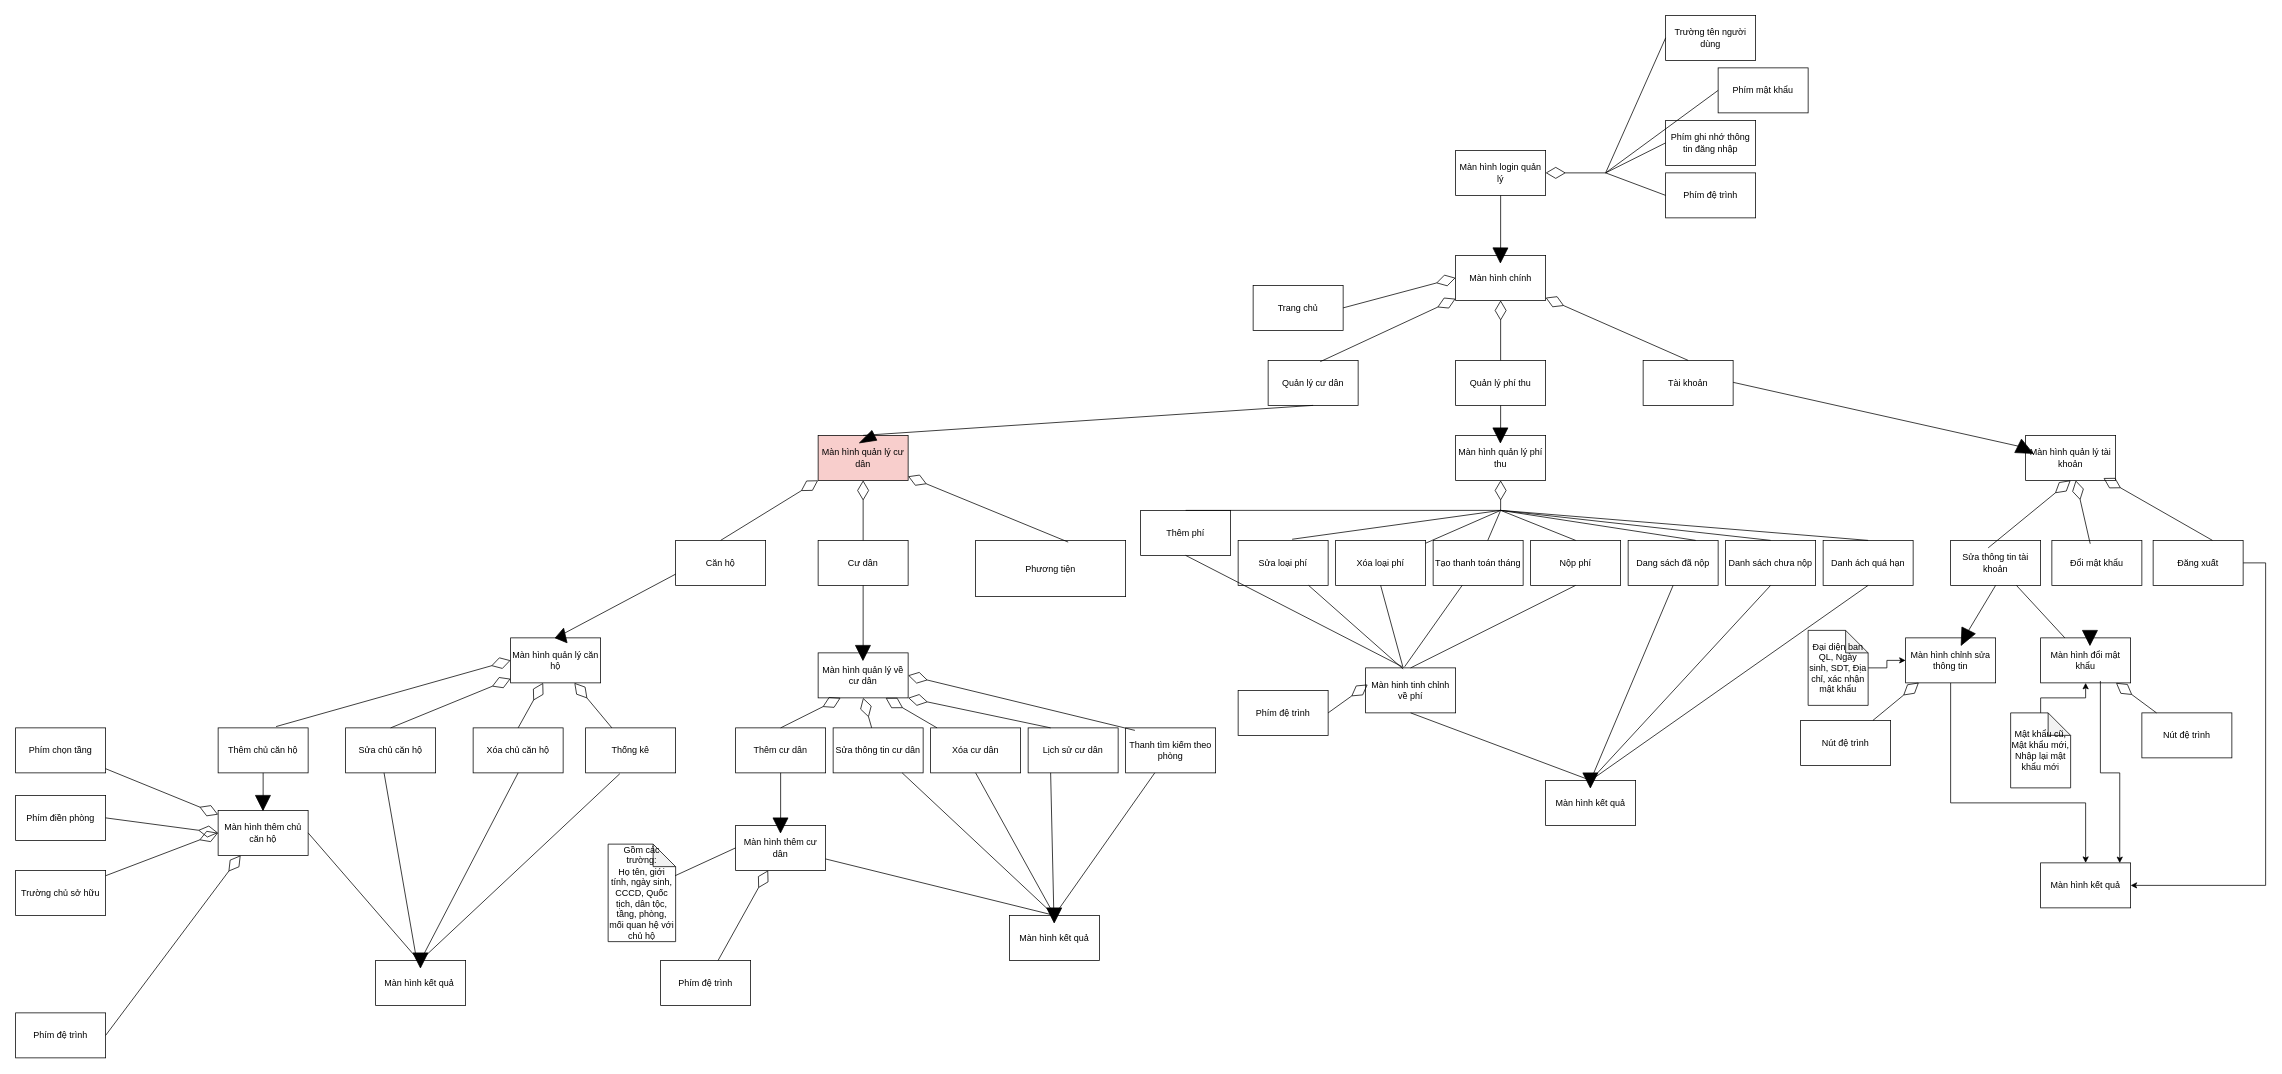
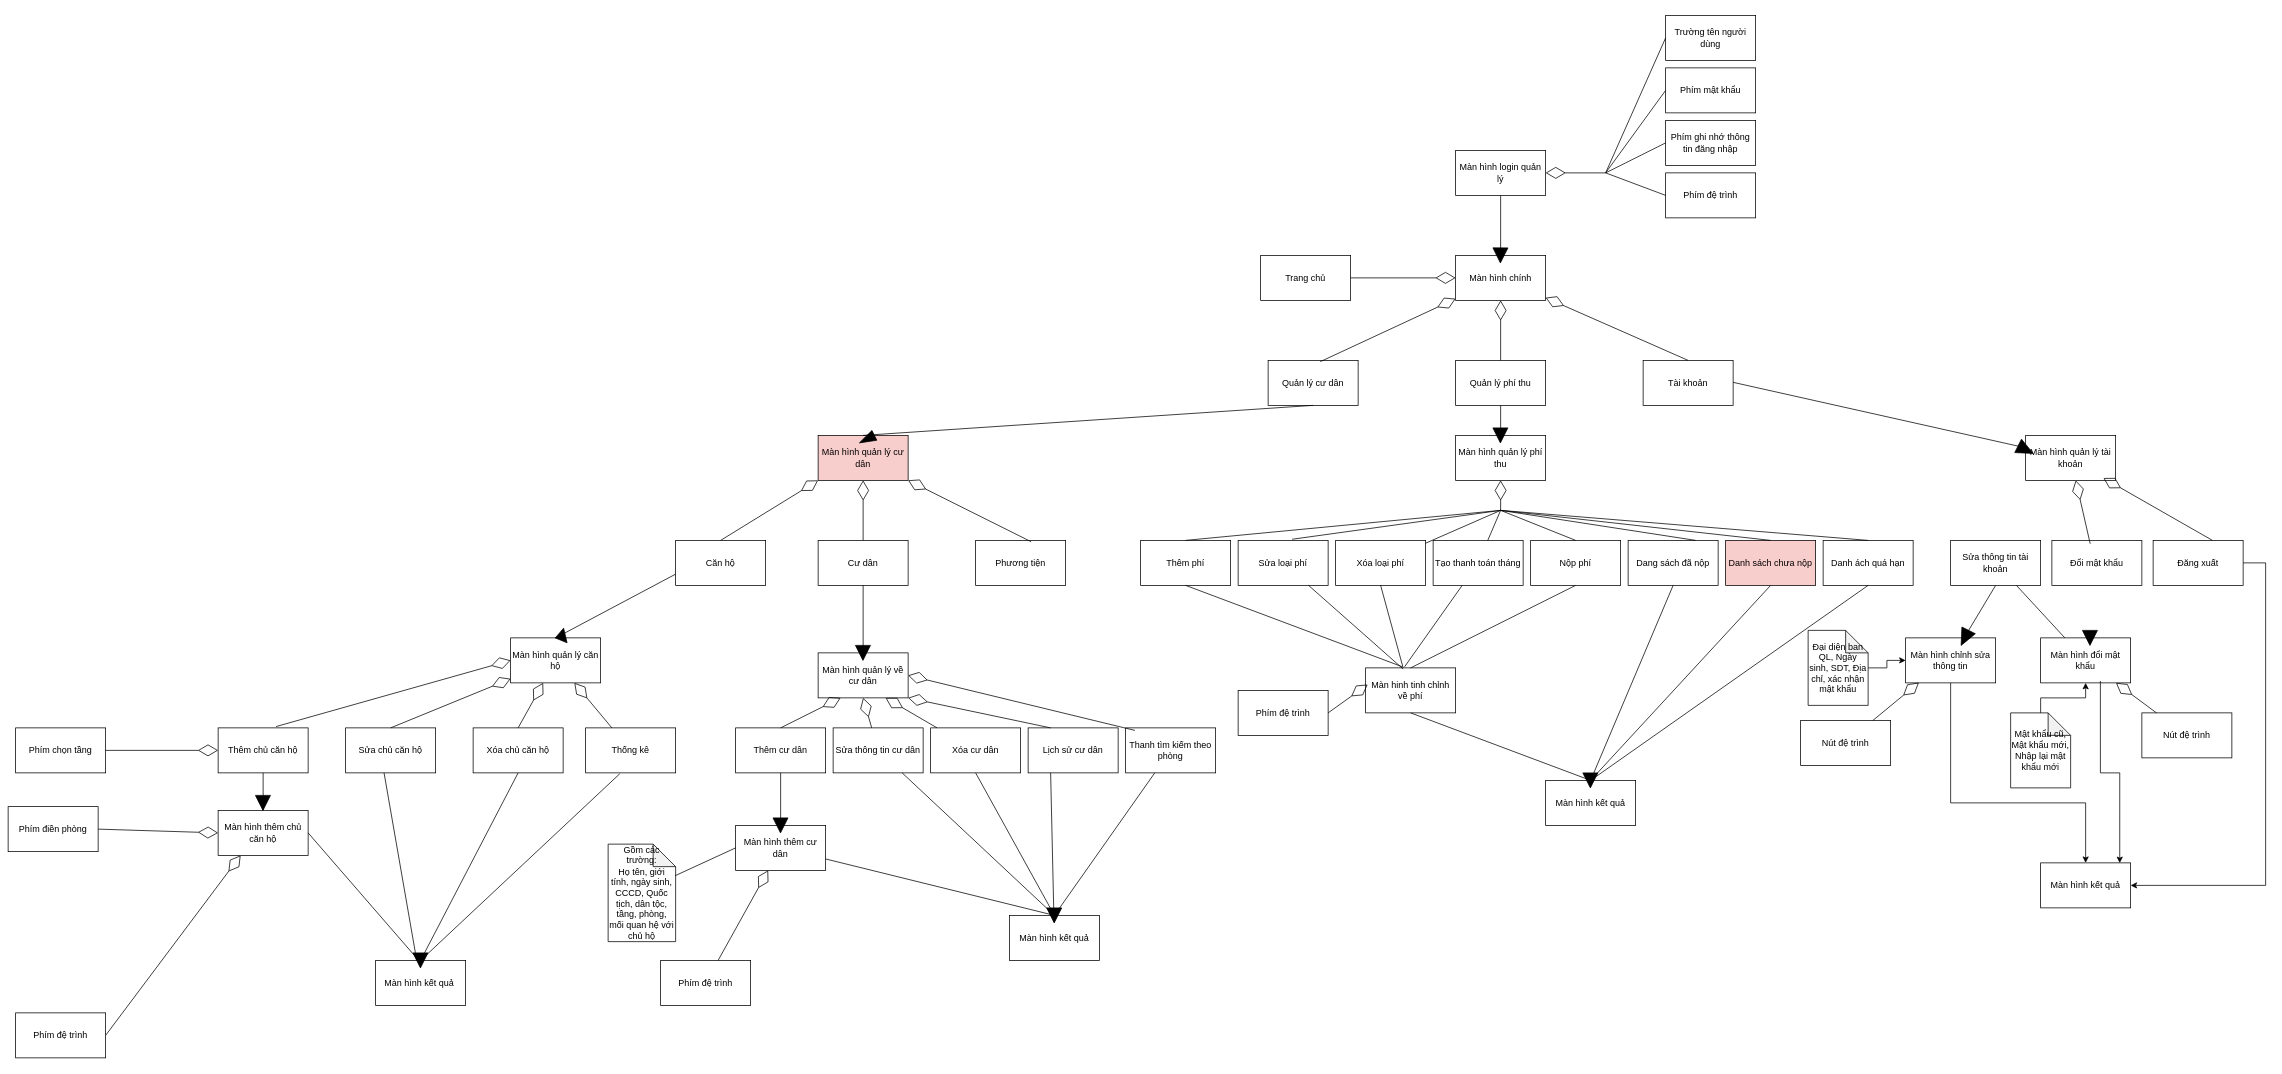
(1763, 90) -> (1710, 90)
(1298, 308) -> (1305, 278)
(2021, 521) -> none
(1185, 533) -> (1185, 563)
(1770, 563) -> (1770, 563)
(1050, 569) -> (1020, 563)
(152, 788) -> (151, 750)
(60, 818) -> (53, 829)
(153, 858) -> none
(60, 893) -> none
